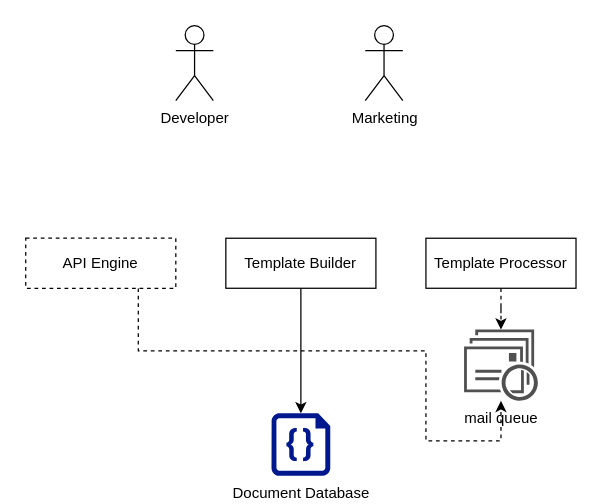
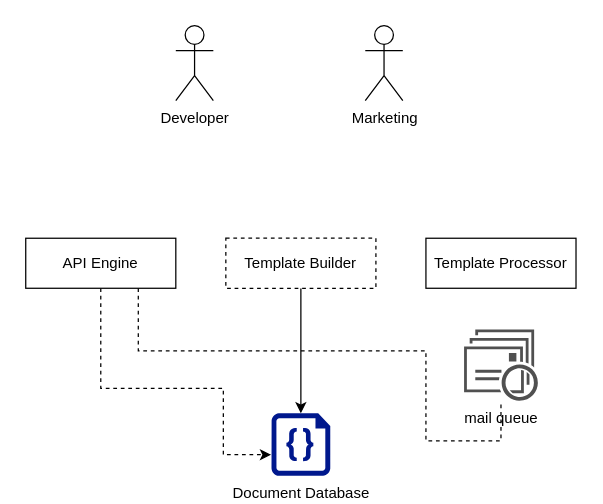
(101, 263) -> (101, 263)
(301, 263) -> (301, 263)
(501, 313) -> none
none -> (164, 388)
(501, 411) -> (501, 407)
